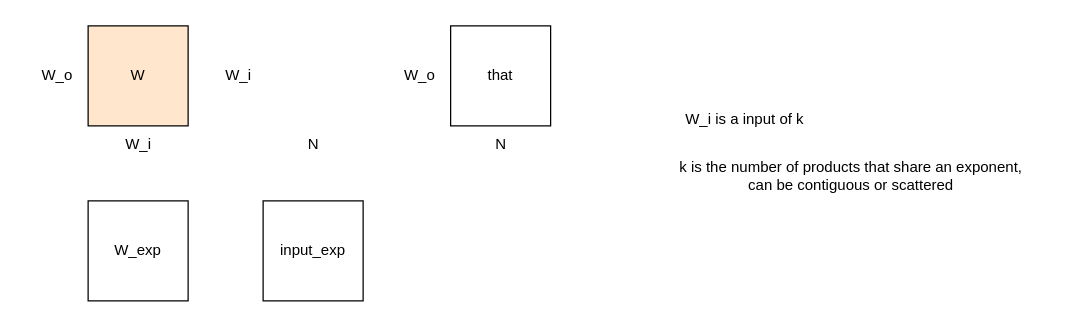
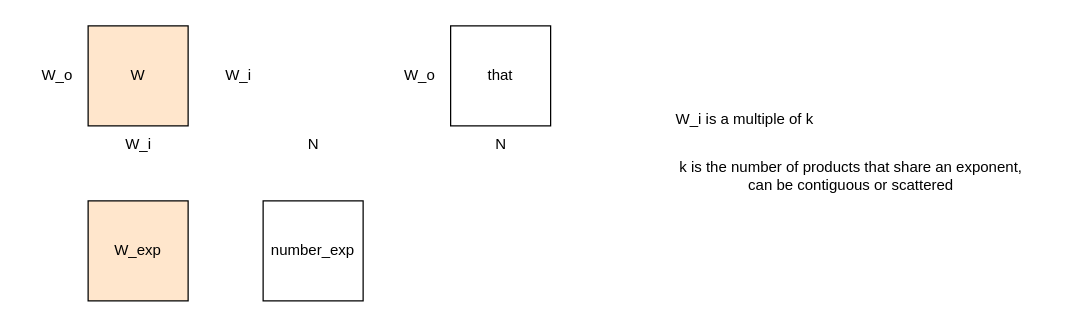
(745, 119) -> (745, 119)
(138, 251) -> (138, 251)
(313, 251) -> (313, 251)
